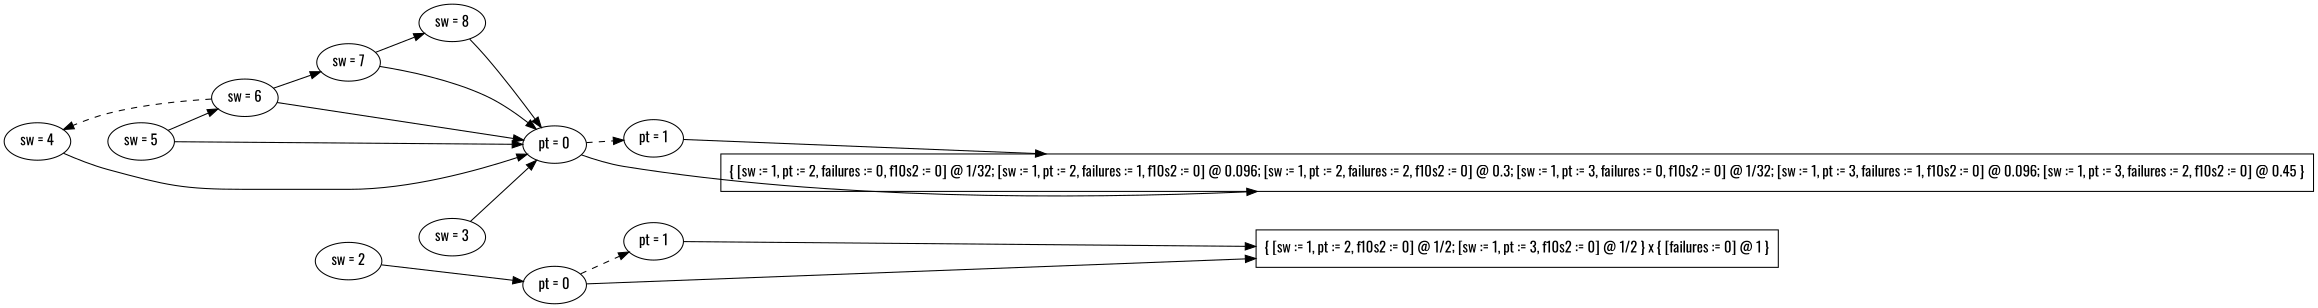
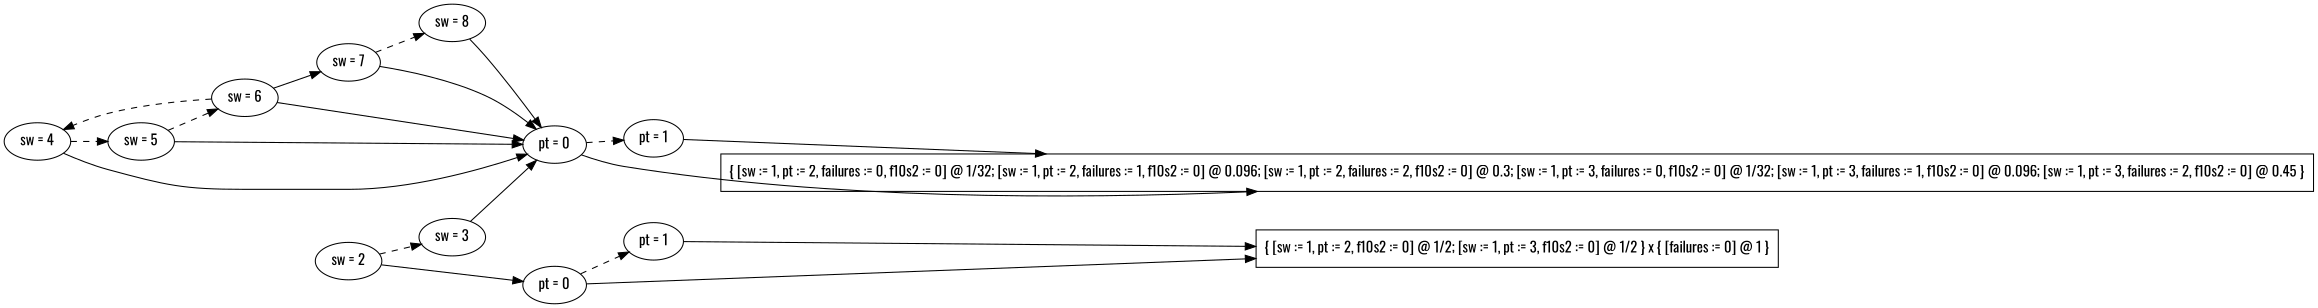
(395, 45) -> (395, 45)
(188, 122) -> (188, 122)
none -> (84, 141)
none -> (395, 250)
